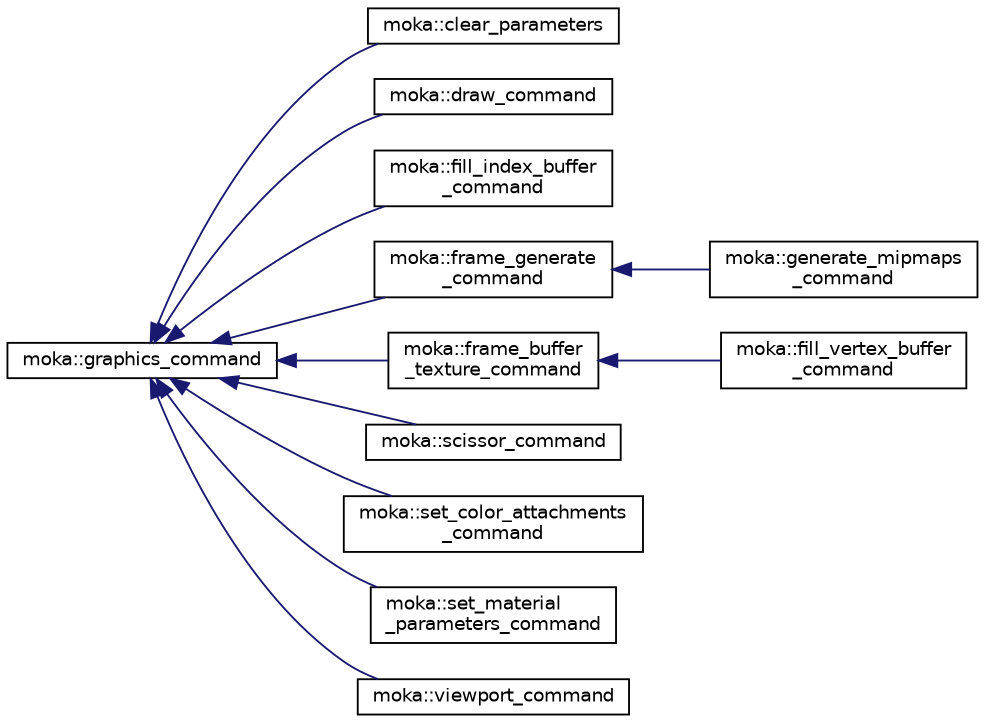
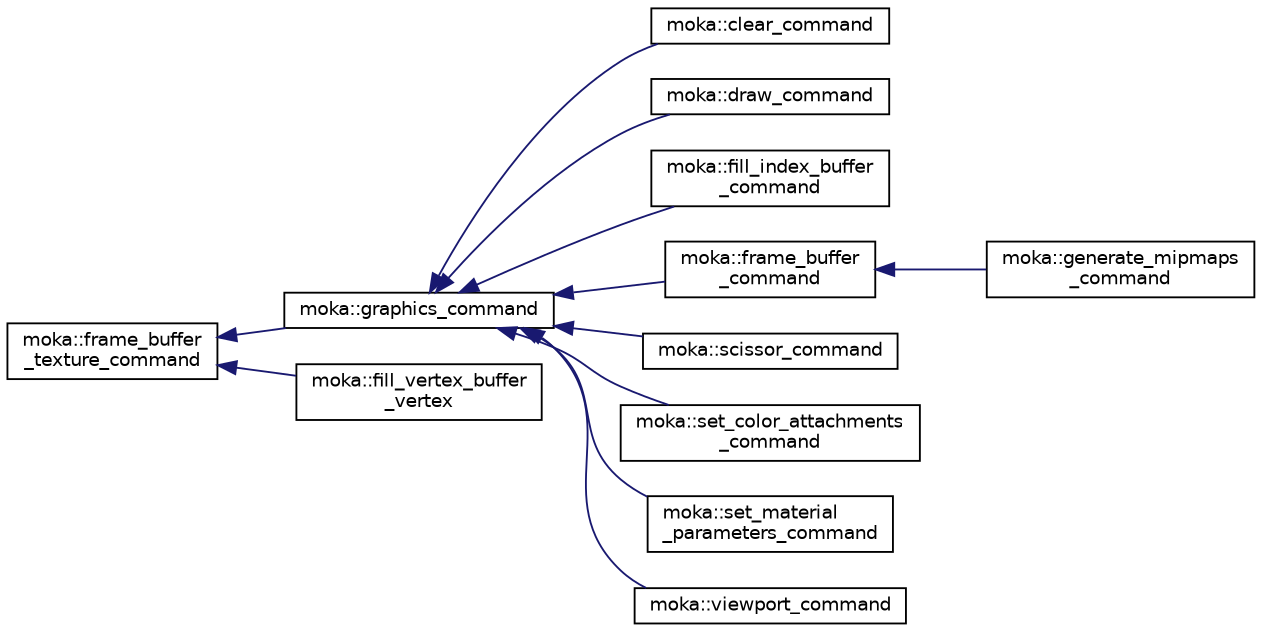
(493, 26) -> (770, 26)
(493, 269) -> (770, 269)
(342, 361) -> (261, 331)
(844, 361) -> (419, 392)
